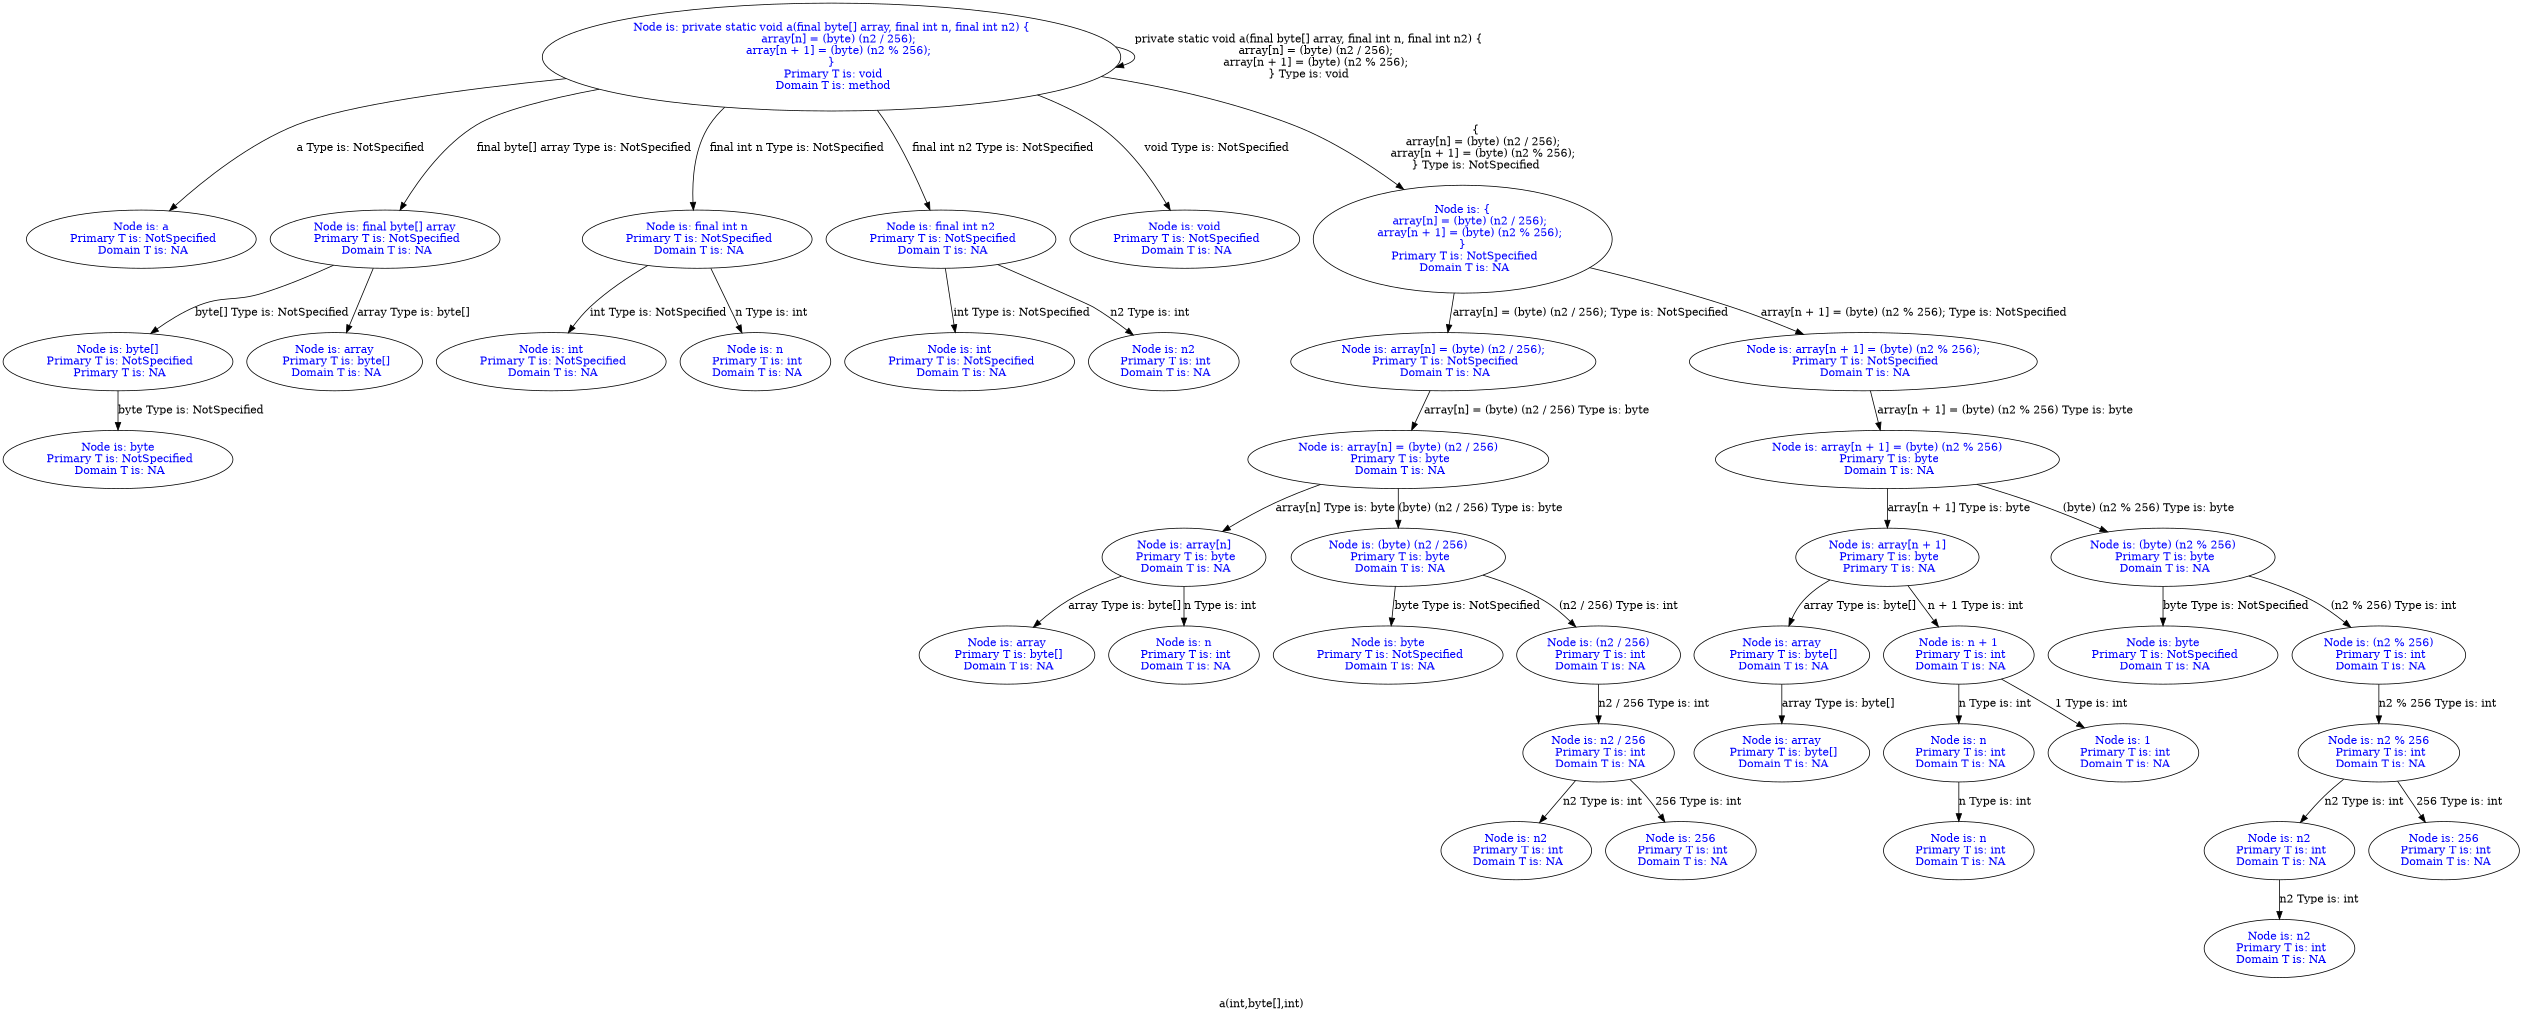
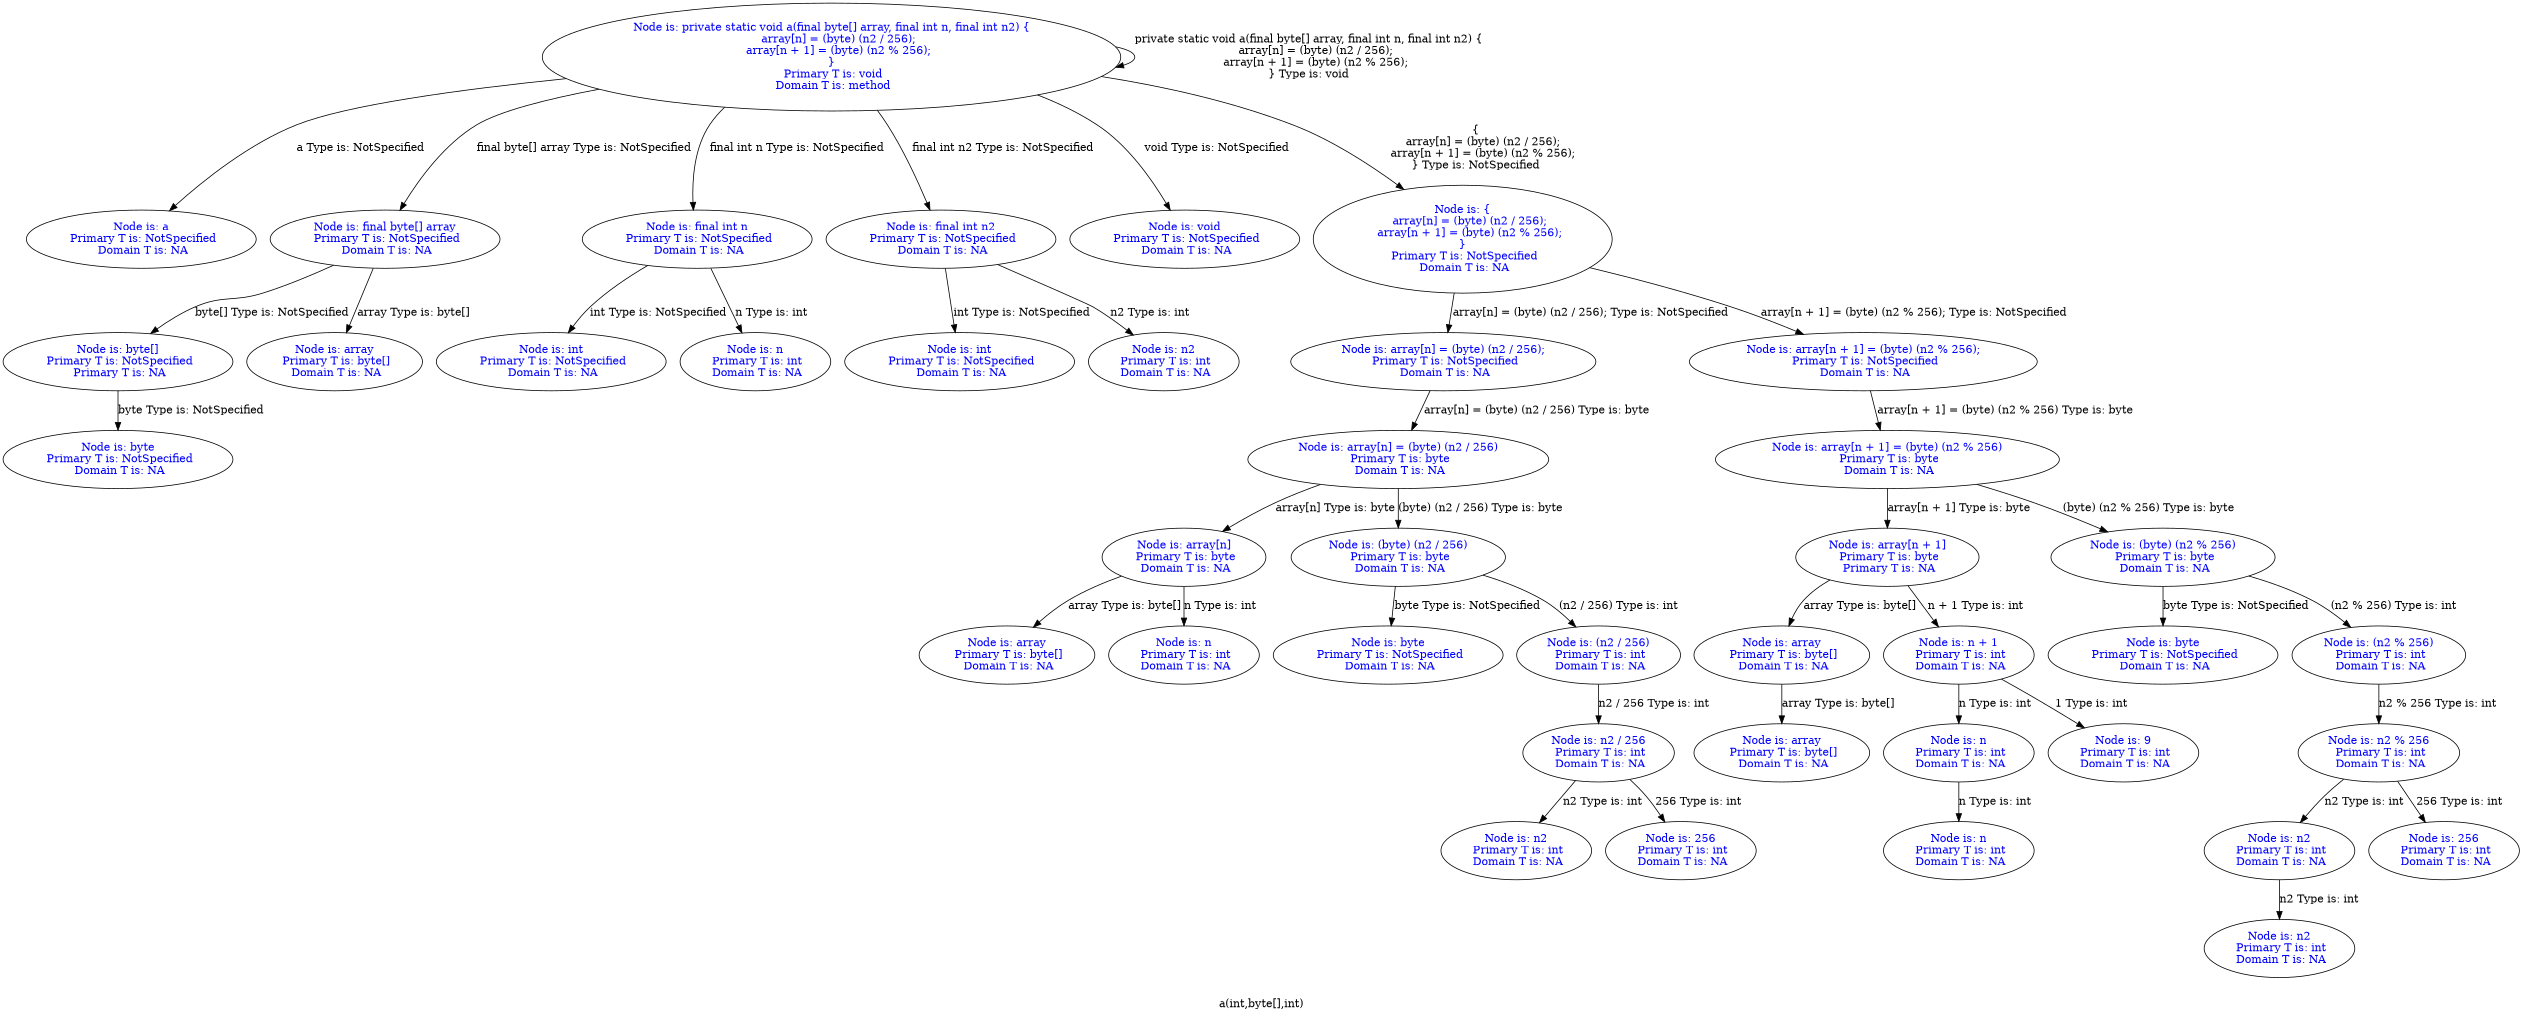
(2123, 753) -> (2123, 753)
